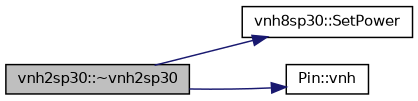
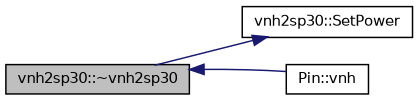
(327, 22) -> (327, 22)
(230, 89) -> (245, 70)
